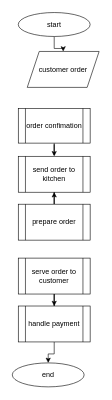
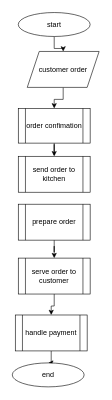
none -> (57, 99)
(54, 196) -> (54, 249)
(54, 324) -> (51, 333)
